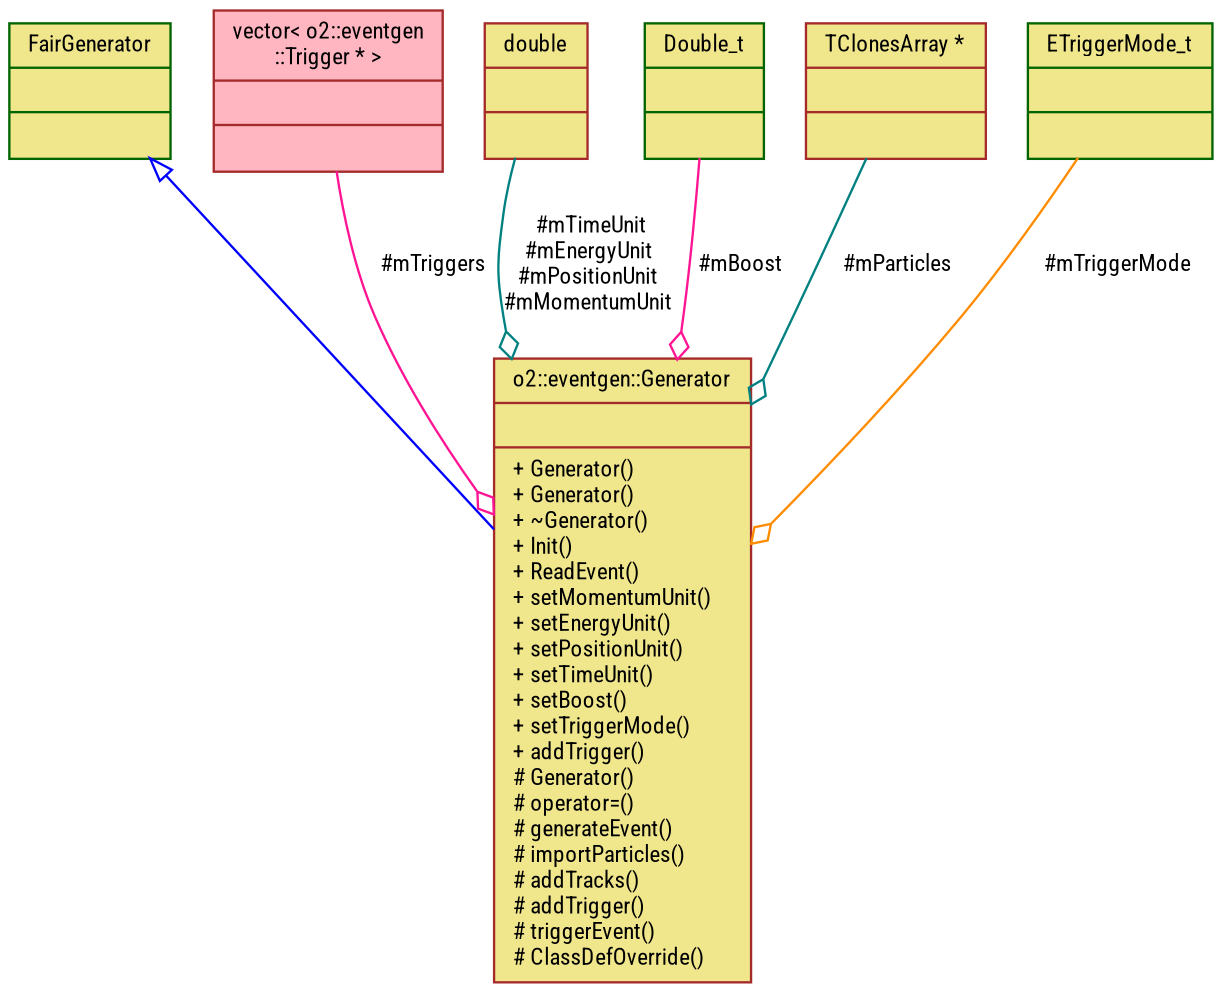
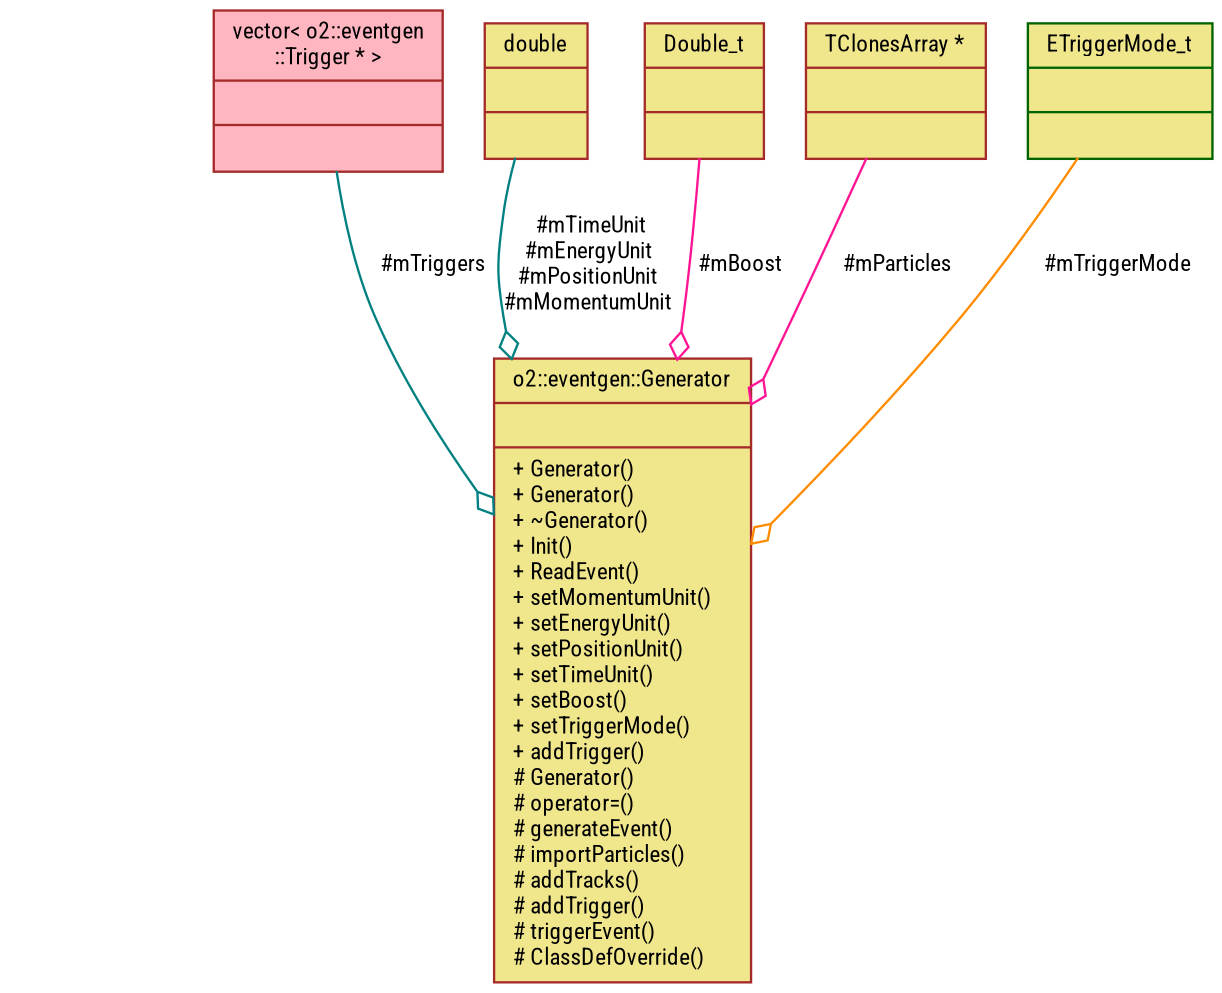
(90, 91) -> none
(704, 91) -> (704, 91)
(816, 269) -> (816, 269)
(386, 340) -> (386, 340)
